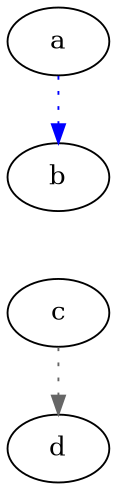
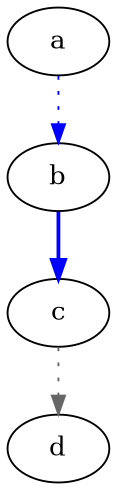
none -> (58, 236)
